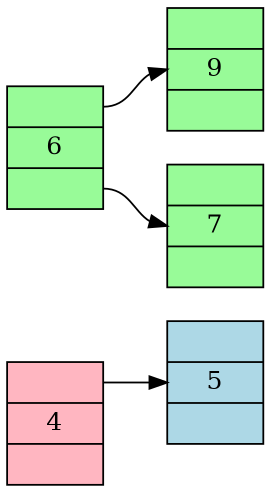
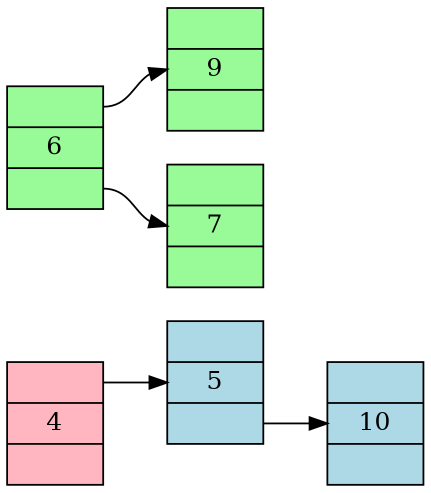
none -> (375, 423)
